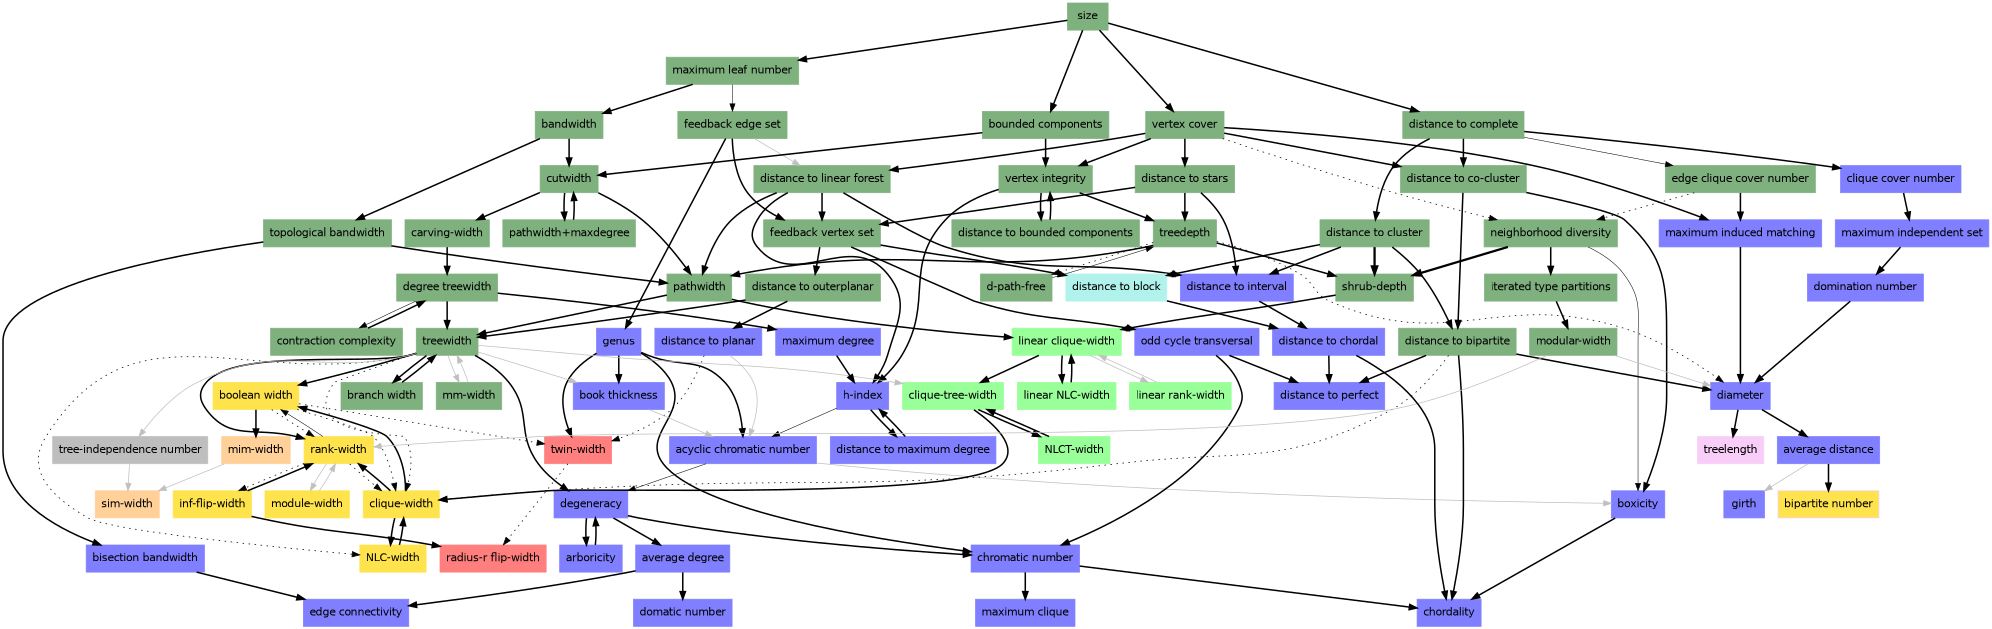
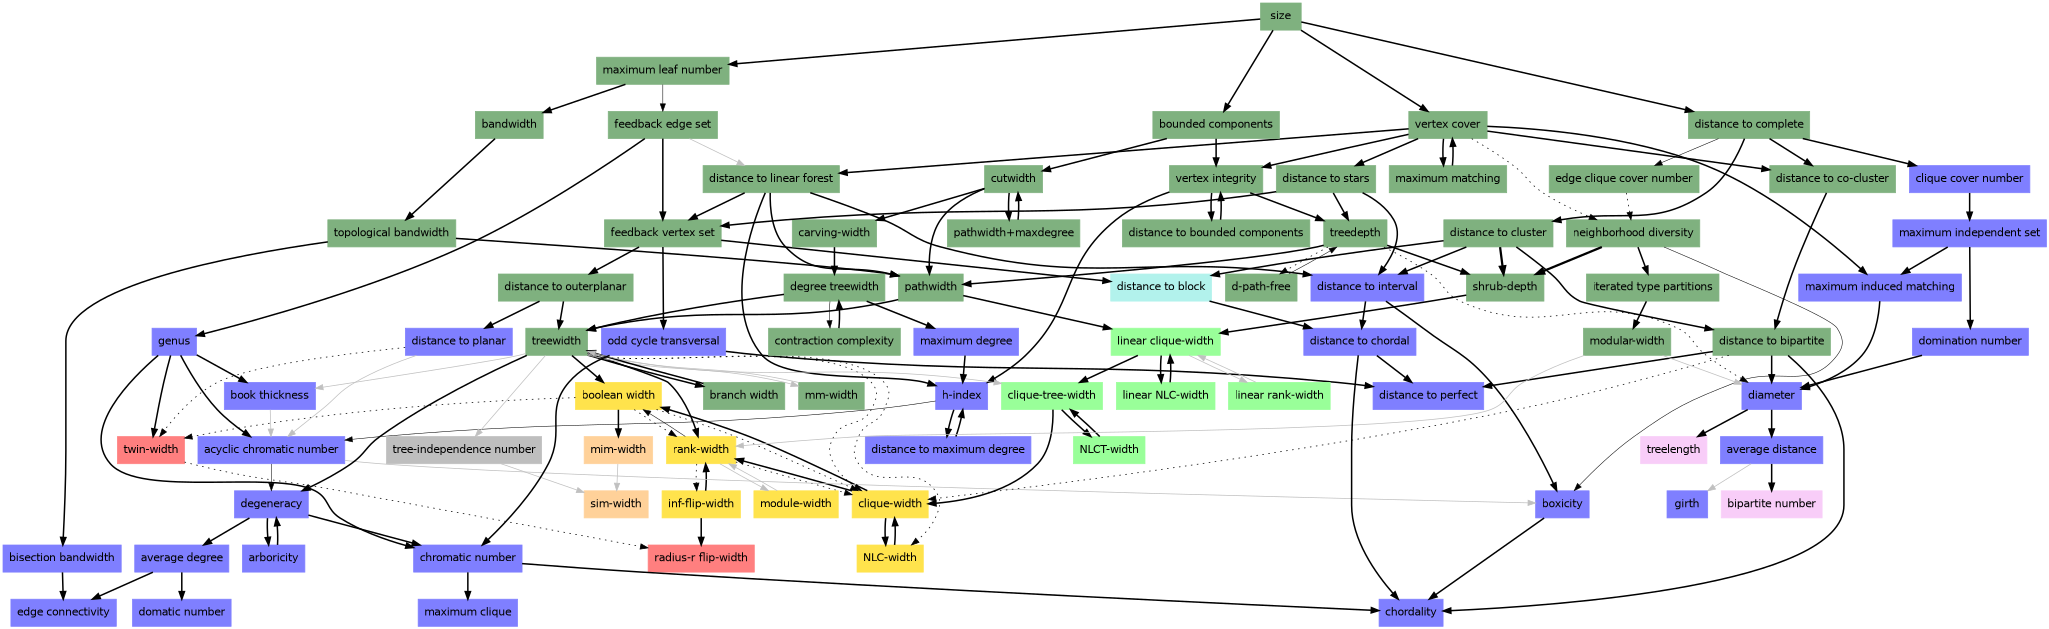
(569, 148) -> none
none -> (1448, 179)
(1740, 203) -> (1928, 258)
(1665, 296) -> (1486, 377)
(1828, 504) -> (1772, 504)
